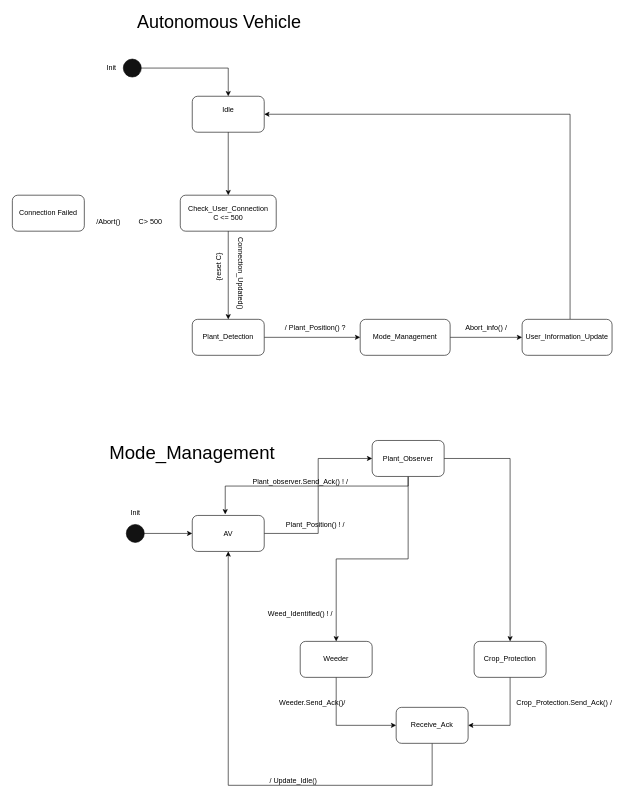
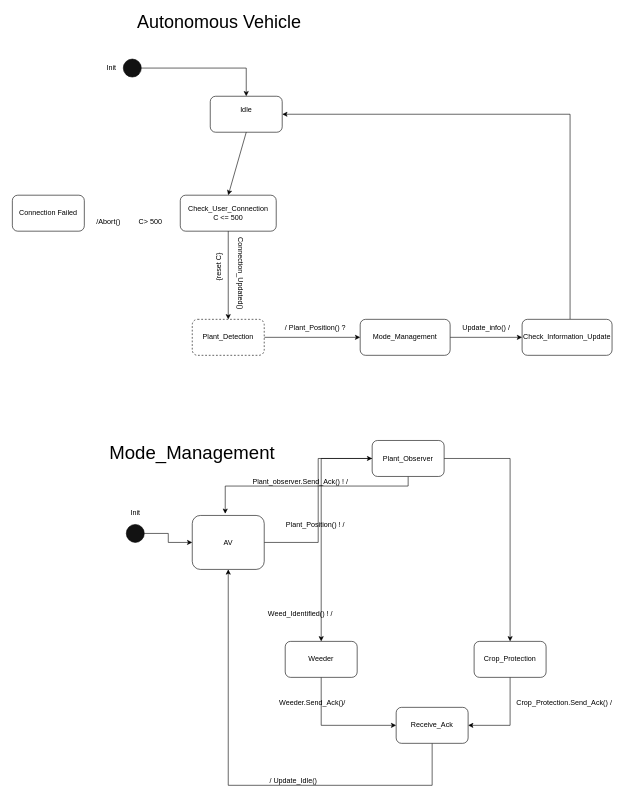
(228, 114) -> (246, 114)
(487, 329) -> (487, 329)
(228, 338) -> (228, 338)
(567, 338) -> (567, 338)
(228, 534) -> (228, 543)
(336, 660) -> (321, 660)
